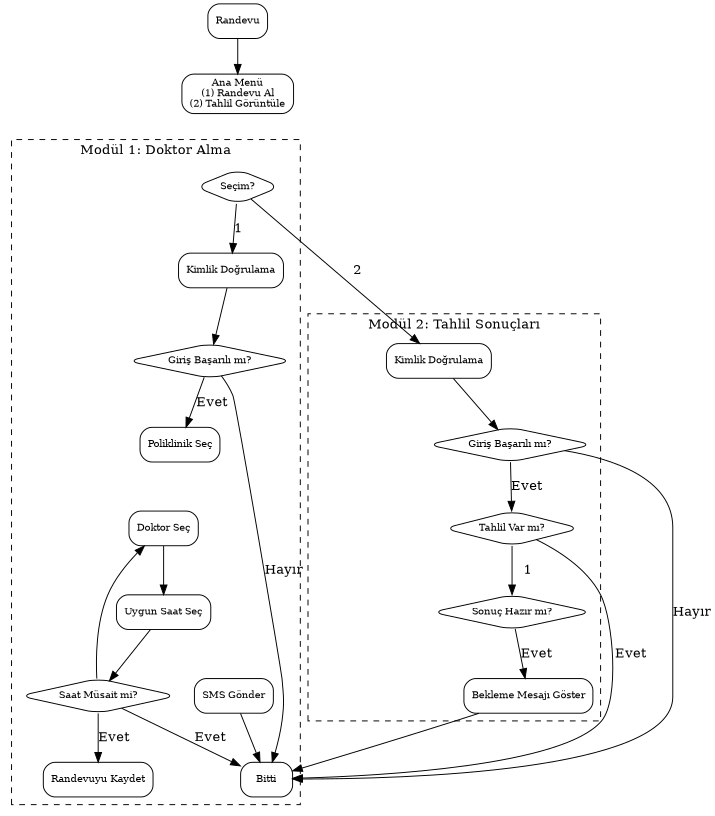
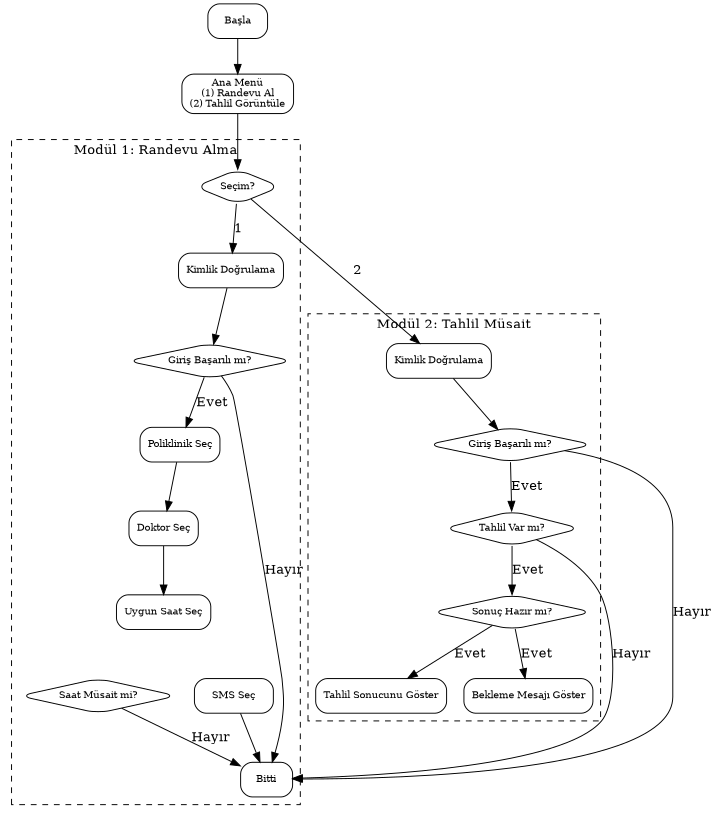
(238, 21) -> (238, 21)
none -> (238, 133)
(156, 151) -> (156, 151)
(454, 325) -> (454, 325)
(528, 570) -> (528, 570)
(103, 611) -> (173, 482)
(133, 651) -> none
(631, 654) -> (631, 654)
(234, 696) -> (234, 696)
none -> (381, 696)
(211, 738) -> (211, 738)
(391, 741) -> none
(98, 780) -> none
